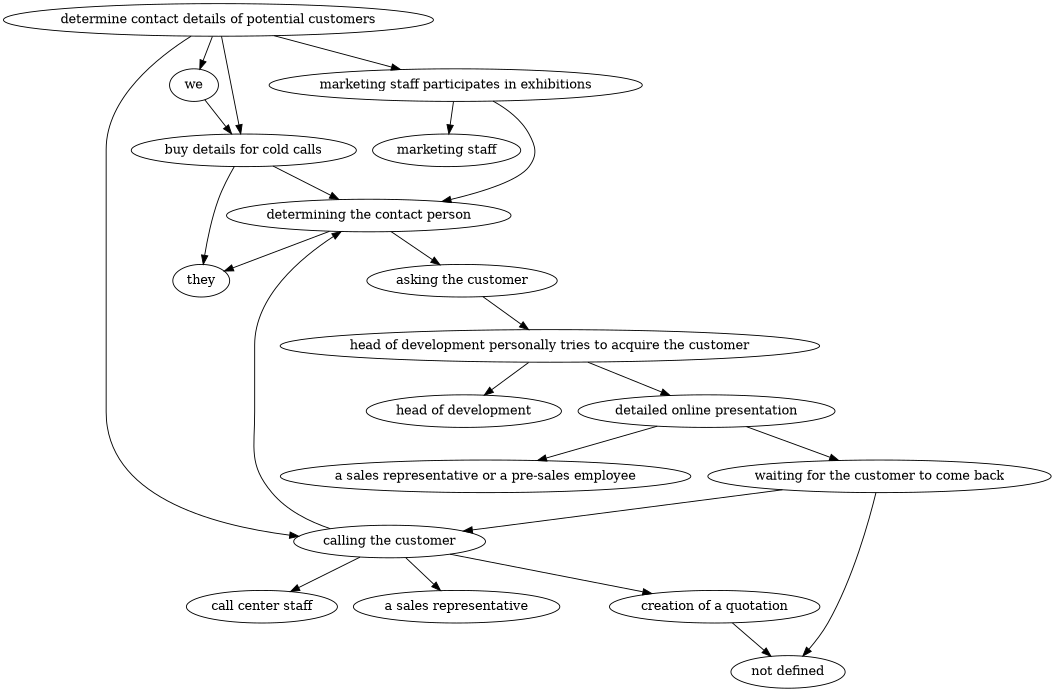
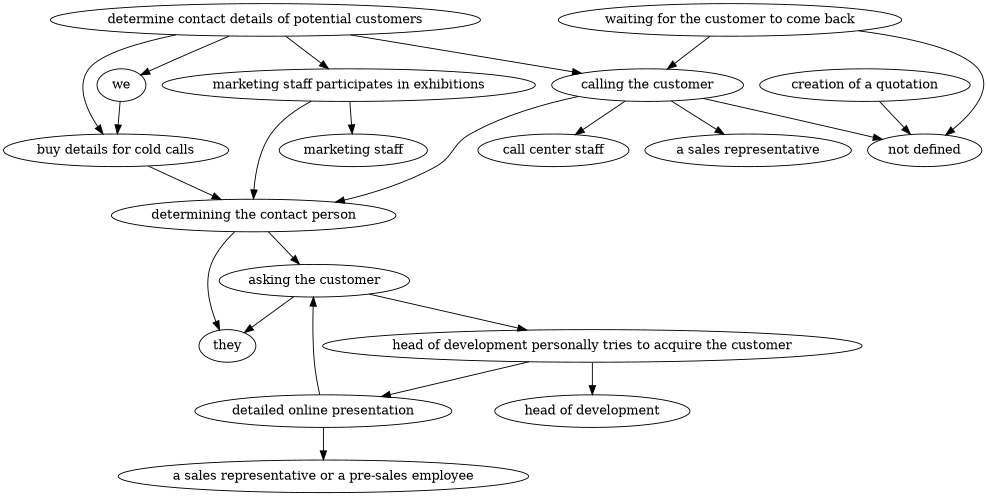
(215, 209) -> (273, 312)
(788, 442) -> (314, 351)
(546, 573) -> (788, 118)
